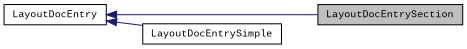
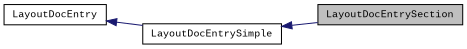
(217, 15) -> (305, 24)
